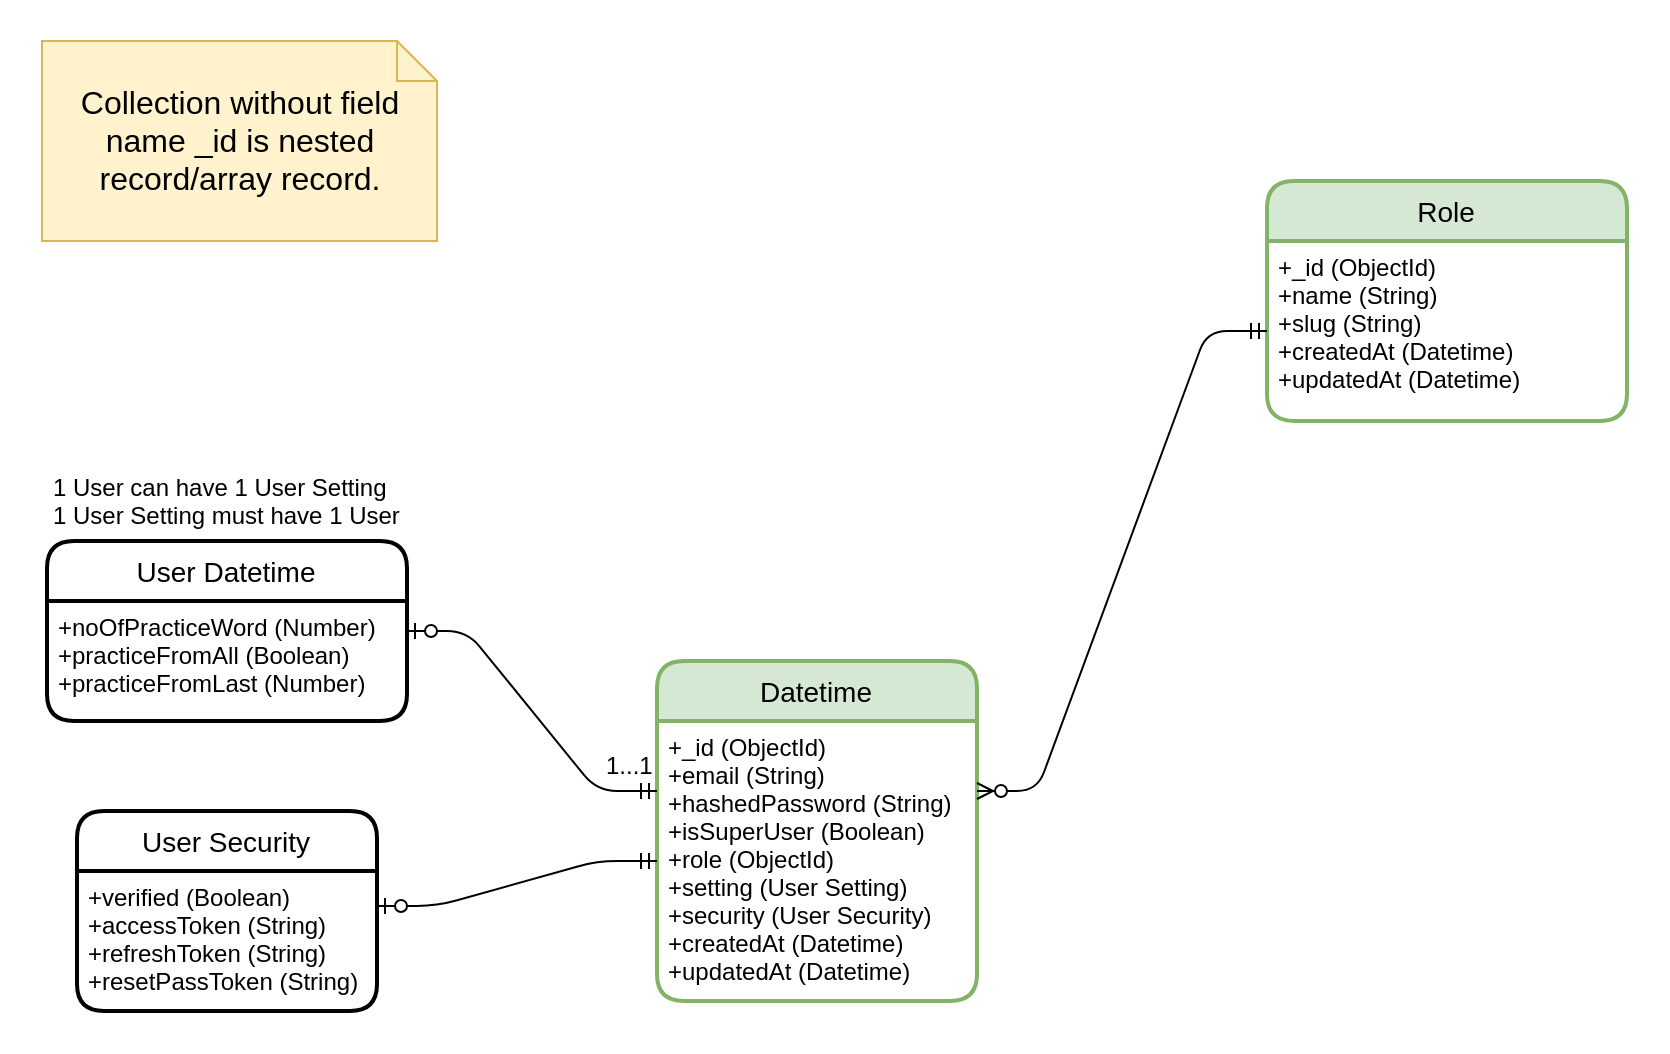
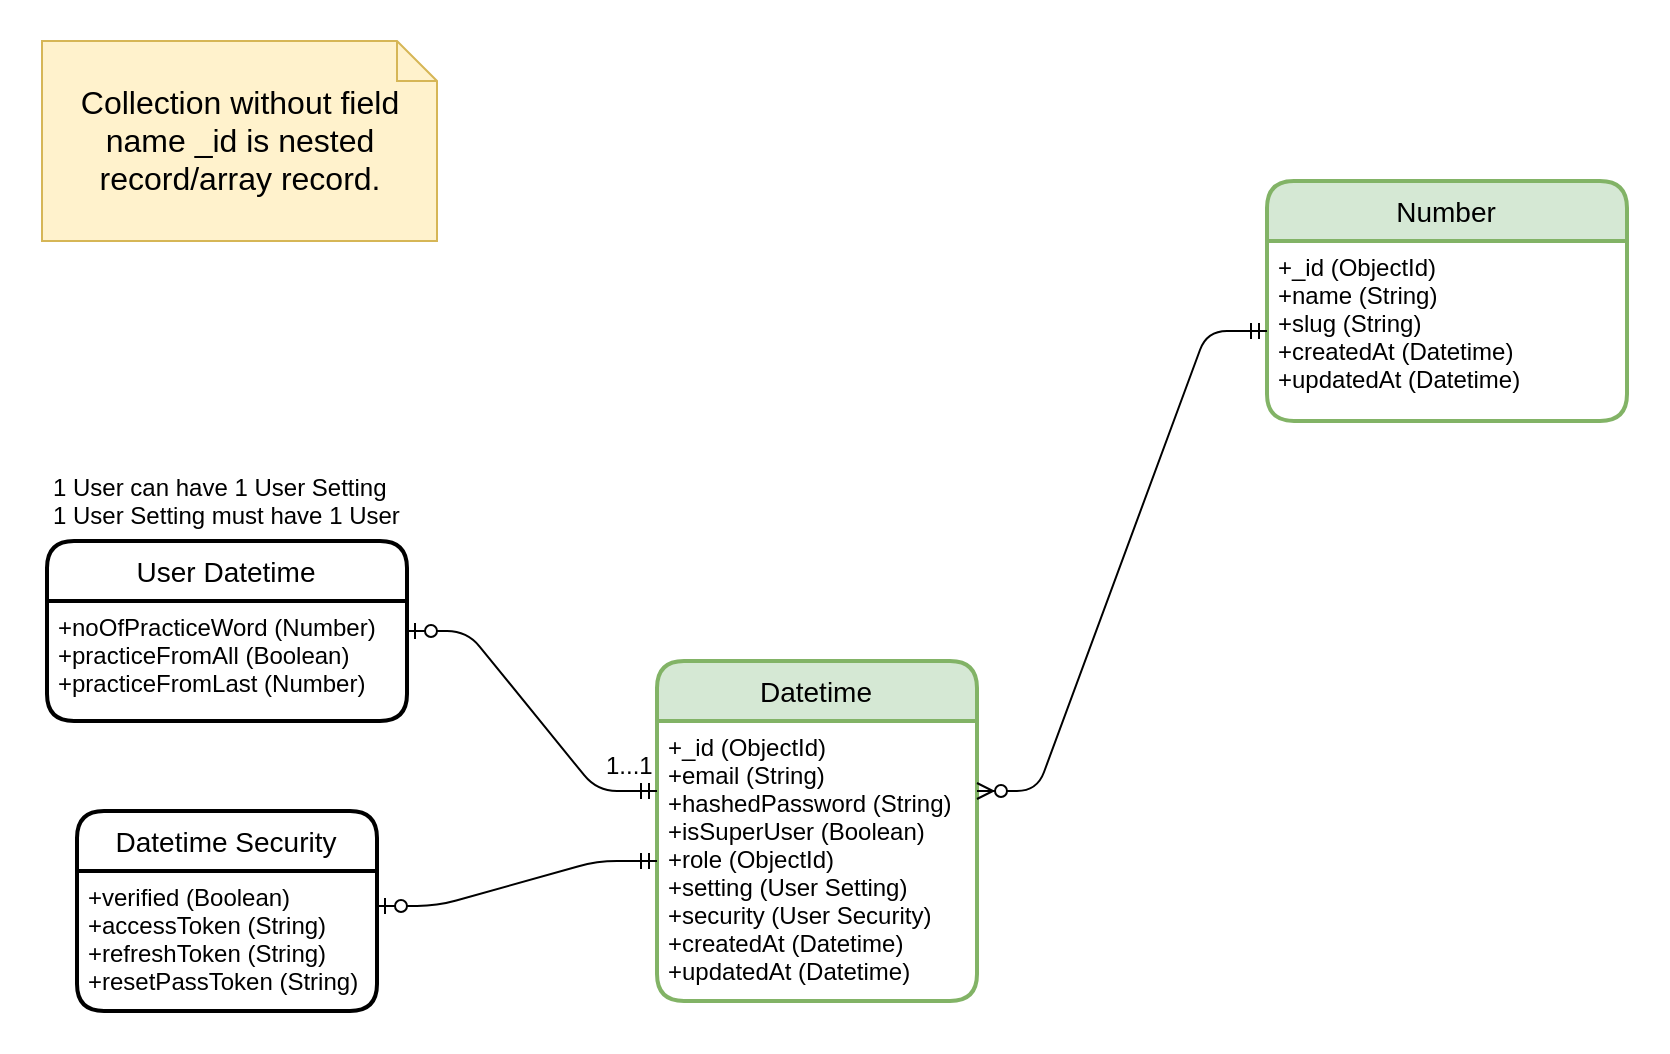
(1446, 213) -> (1446, 213)
(226, 843) -> (226, 843)
